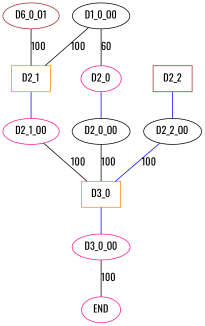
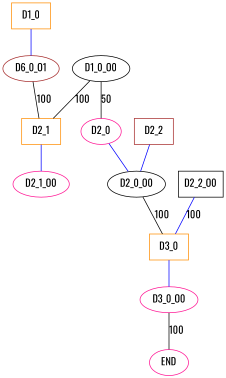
none -> (31, 16)
(107, 47) -> (107, 100)
(173, 105) -> (145, 158)
(173, 131) -> (201, 184)
(65, 162) -> none
